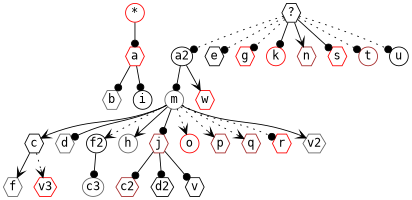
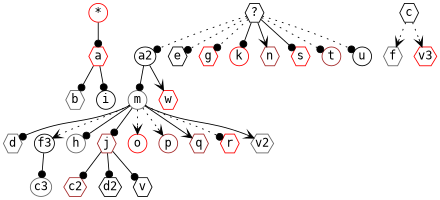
(154, 119) -> (108, 121)
(96, 122) -> none
(219, 125) -> (168, 122)
(97, 144) -> (44, 144)
(220, 144) -> (168, 144)
(25, 162) -> (403, 31)
